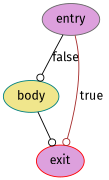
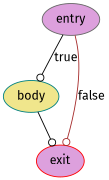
(66, 58) -> (66, 58)
(92, 96) -> (92, 96)
